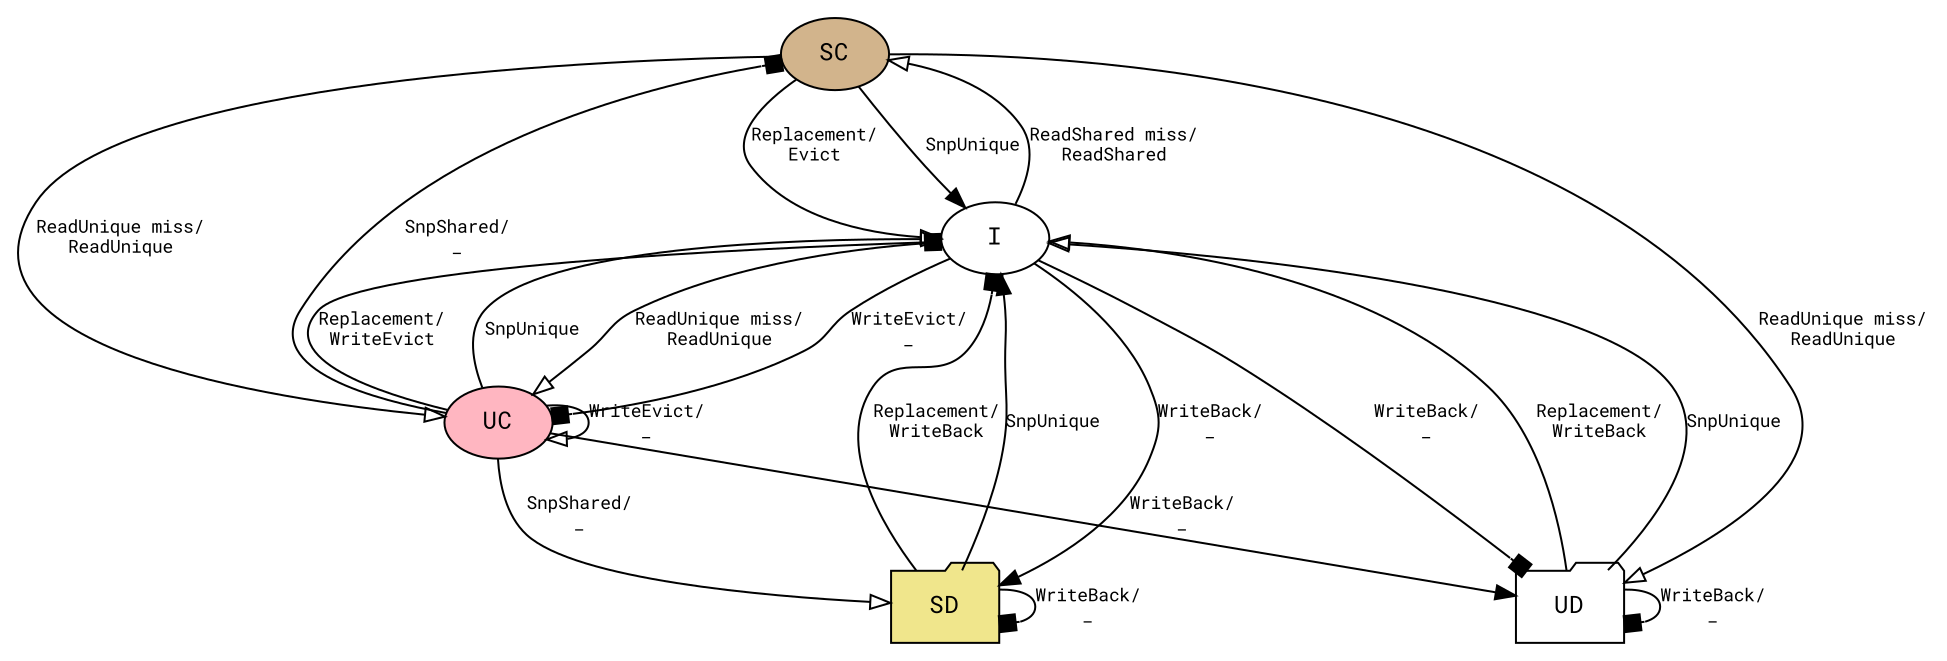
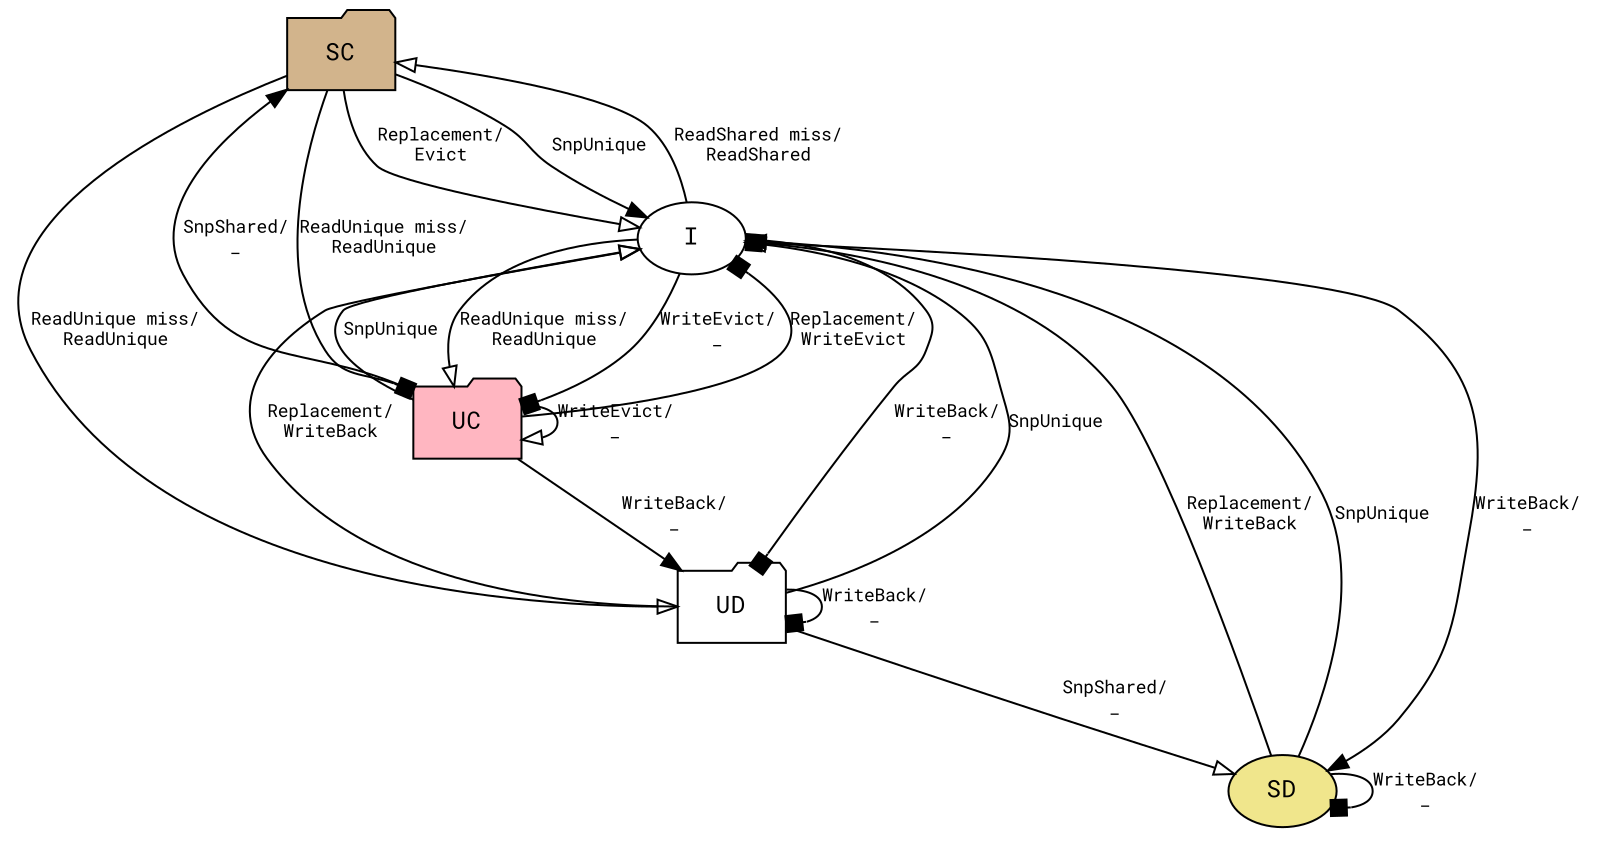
(835, 54) -> (341, 54)
(145, 136) -> (299, 260)
(416, 195) -> (199, 298)
(499, 423) -> (467, 423)
(653, 579) -> (1000, 699)
(945, 607) -> (1283, 791)
